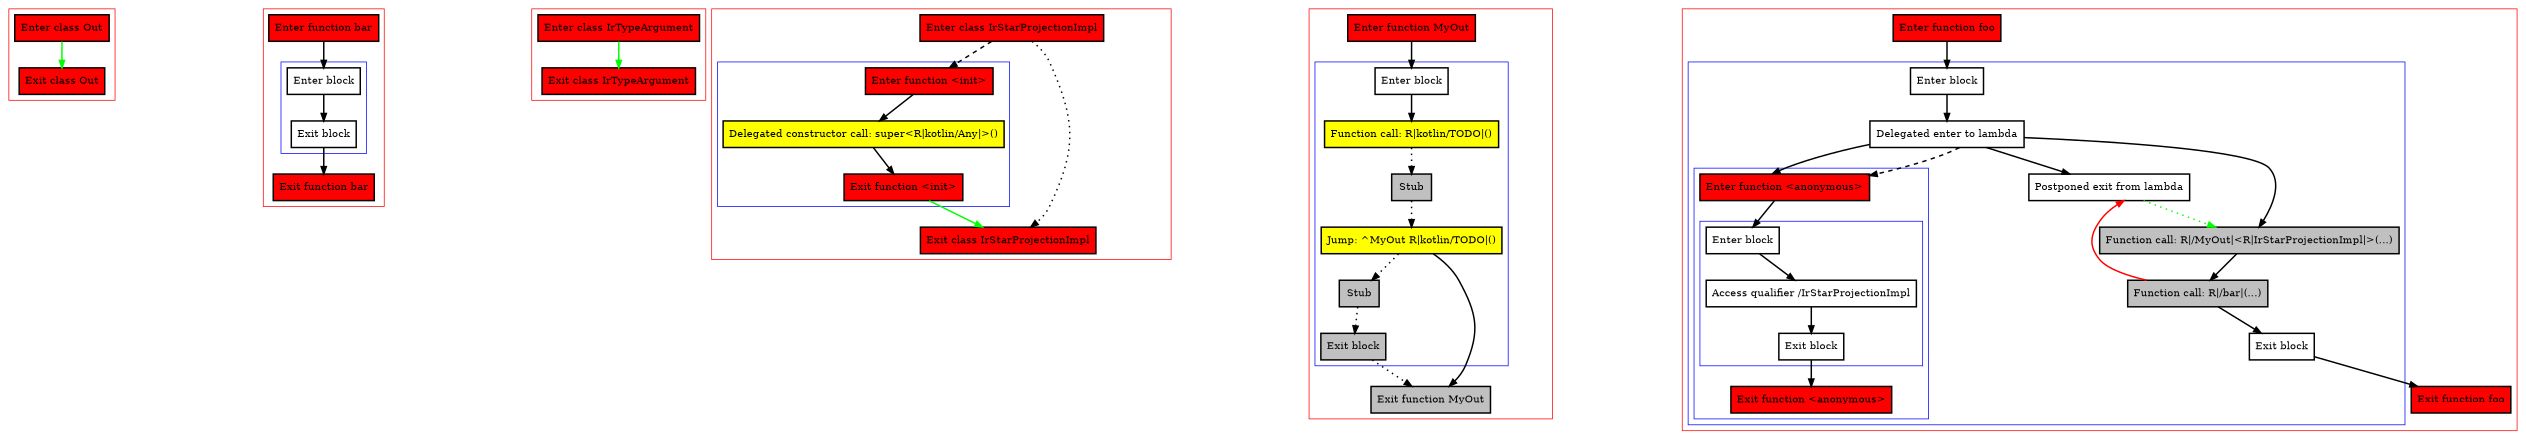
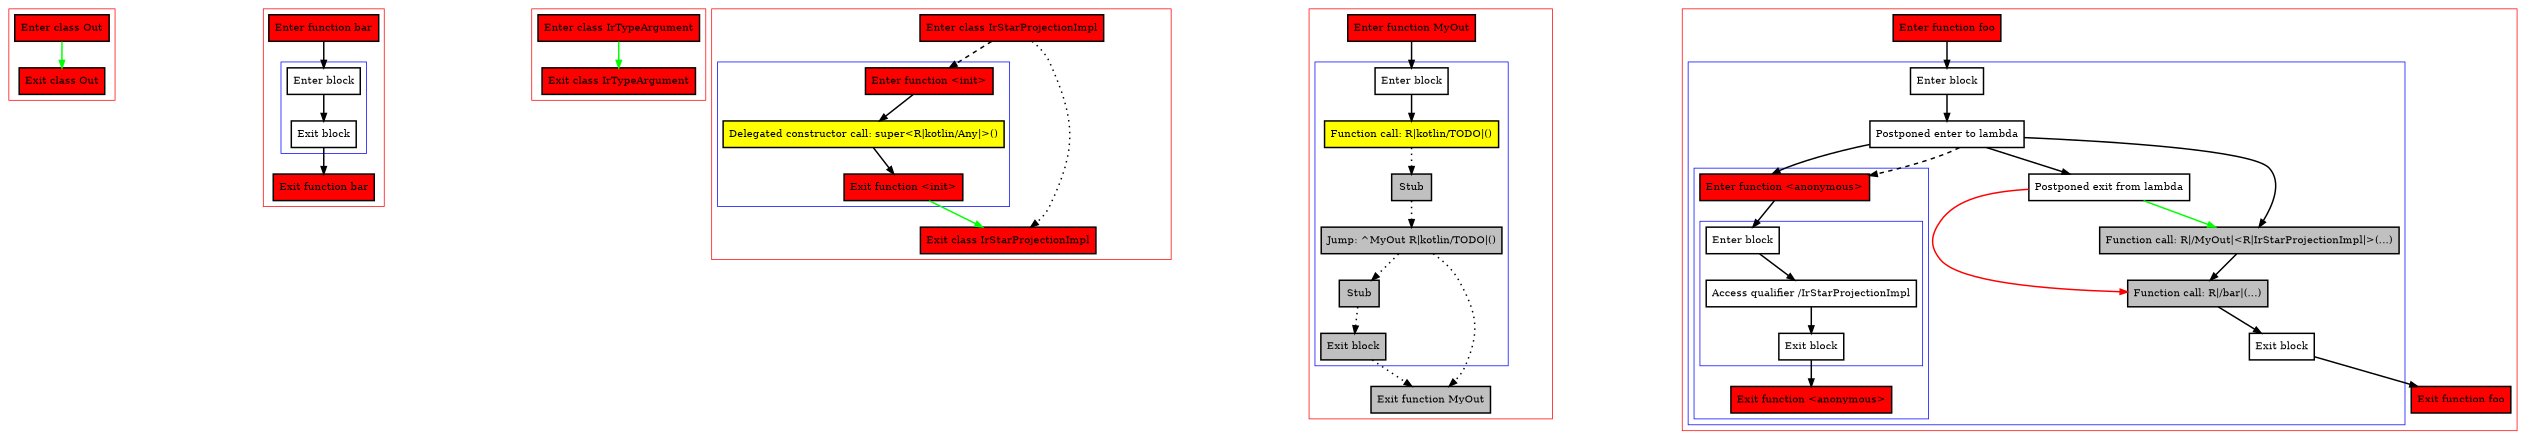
(1947, 134) -> (1947, 134)
(2176, 213) -> (2176, 213)
(1412, 240) -> (1412, 240)
(2095, 253) -> (1960, 271)
(1473, 313) -> (1473, 313)
